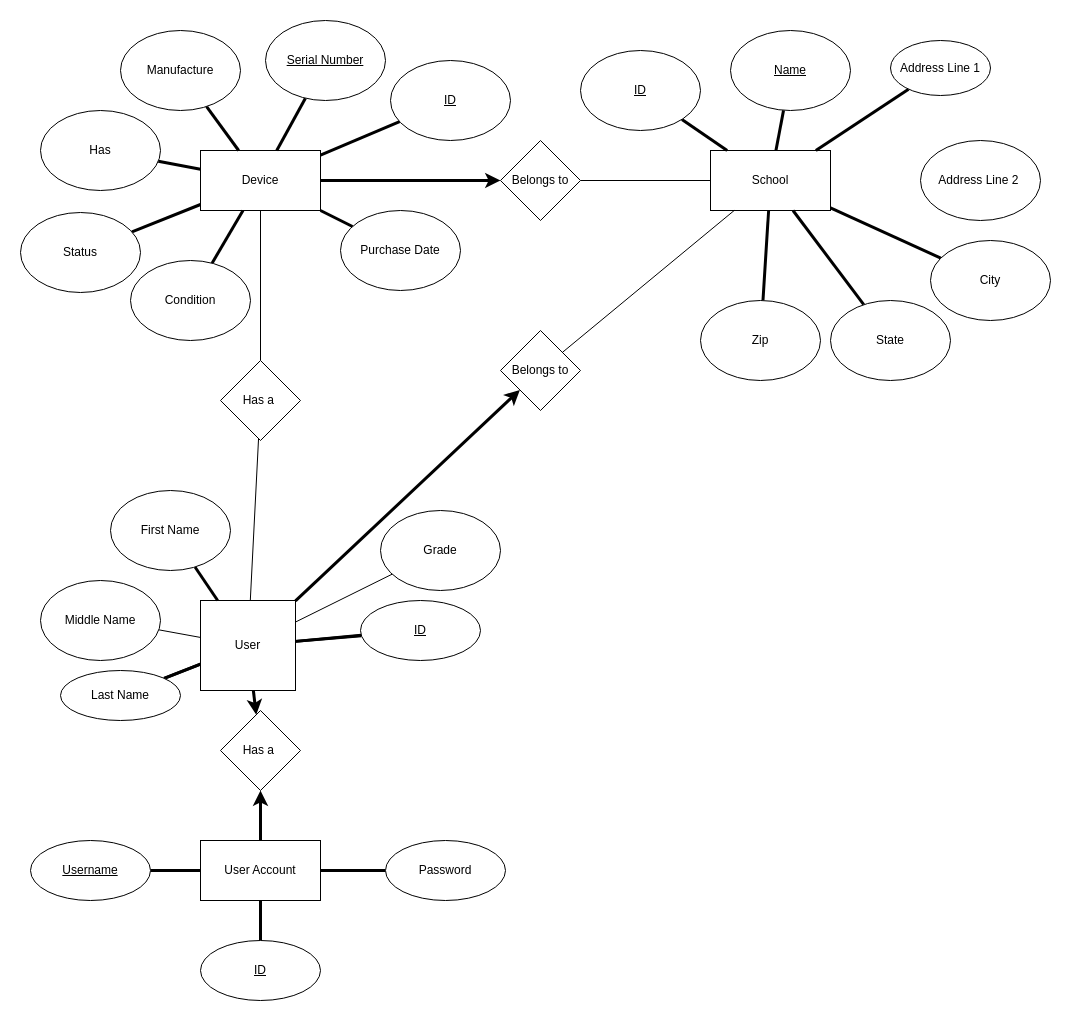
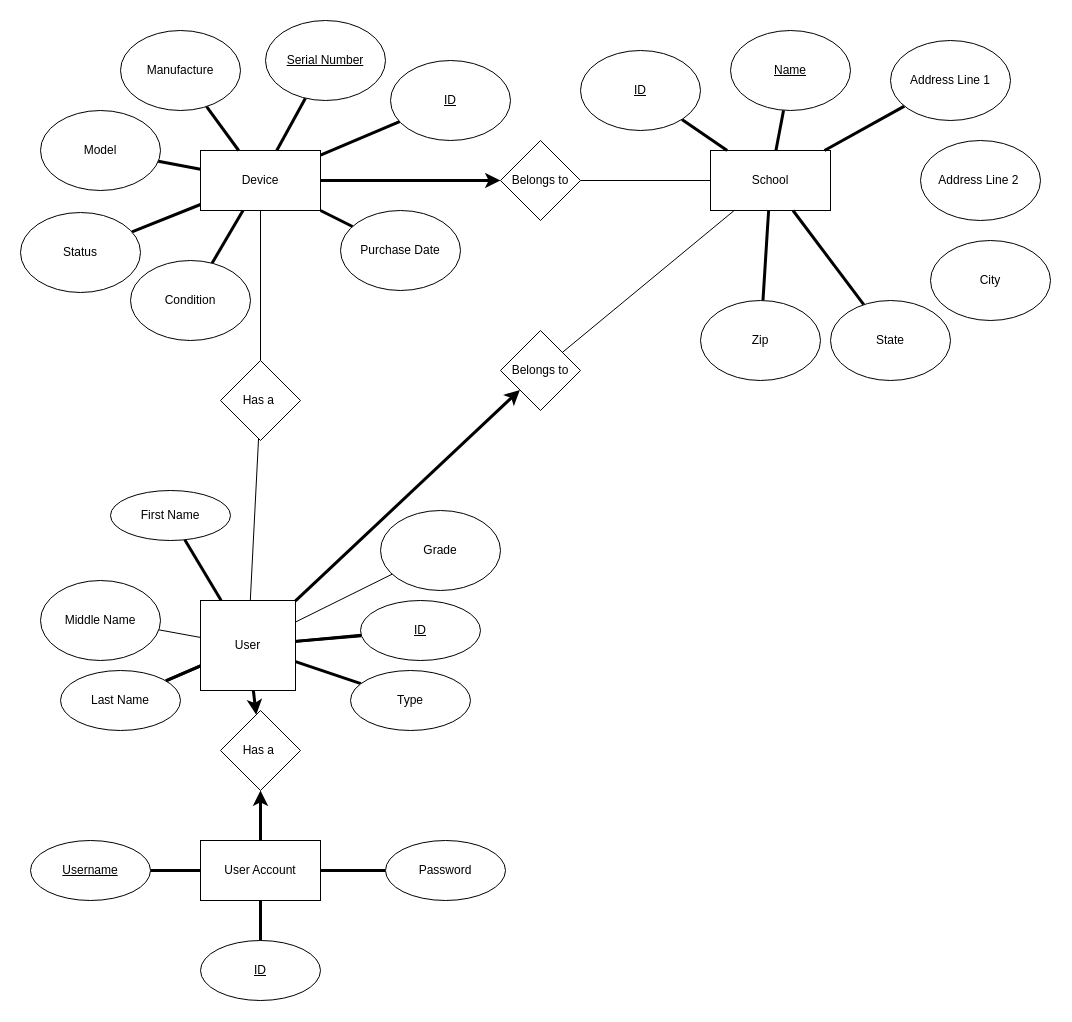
(941, 68) -> (951, 81)
(101, 151) -> (101, 151)
(886, 233) -> none
(171, 531) -> (171, 516)
none -> (328, 673)
(121, 696) -> (121, 701)
none -> (411, 701)
